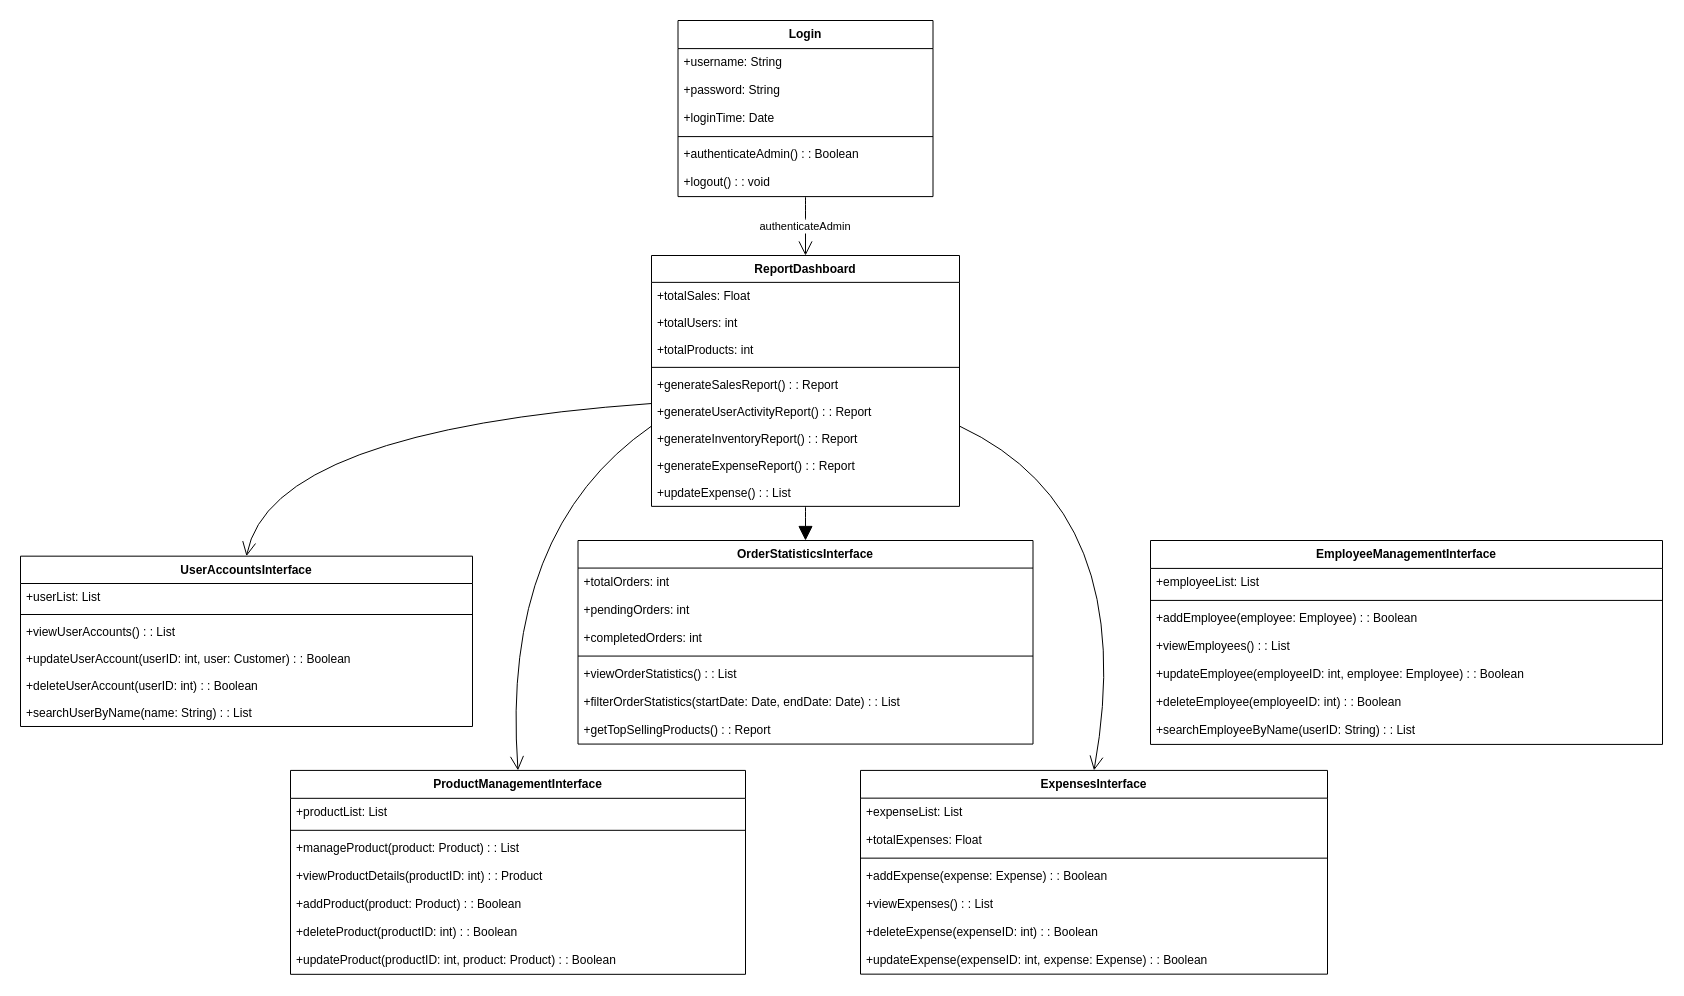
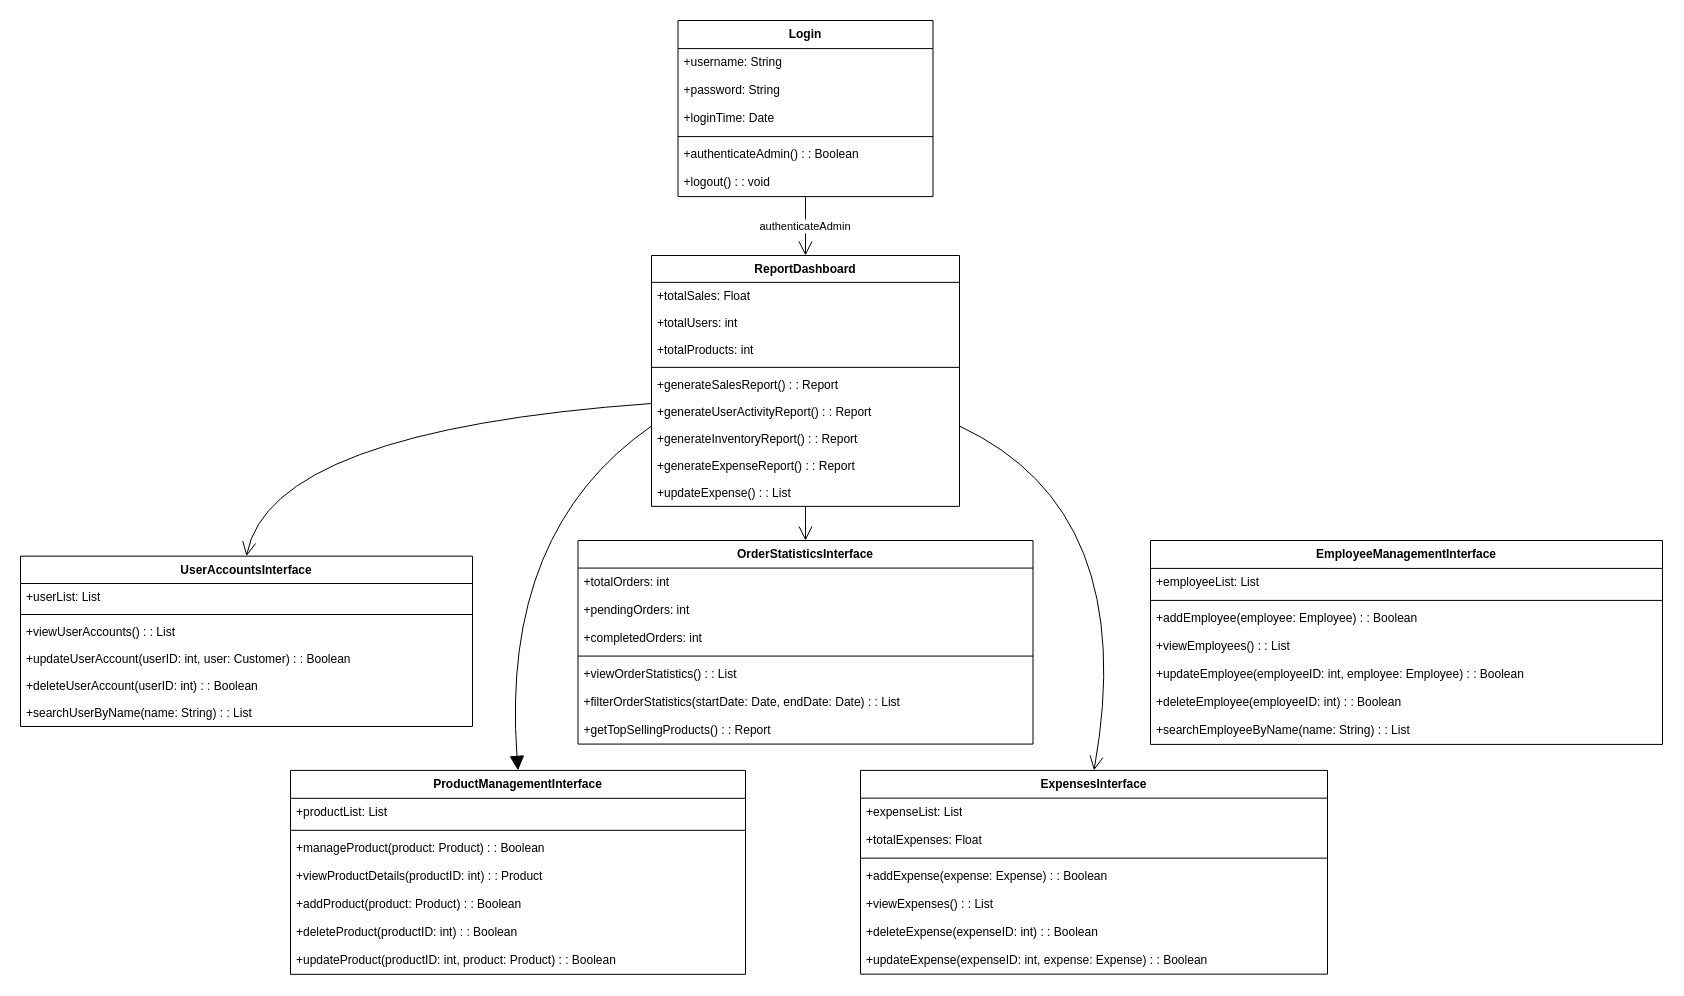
(806, 525) -> (806, 531)
(1295, 730) -> (1288, 730)
(518, 760) -> (517, 755)
(421, 848) -> (431, 848)
